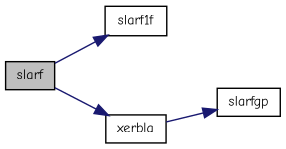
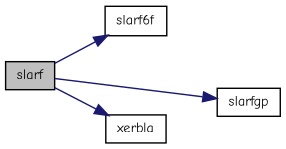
(136, 21) -> (136, 21)
(185, 117) -> (129, 88)
